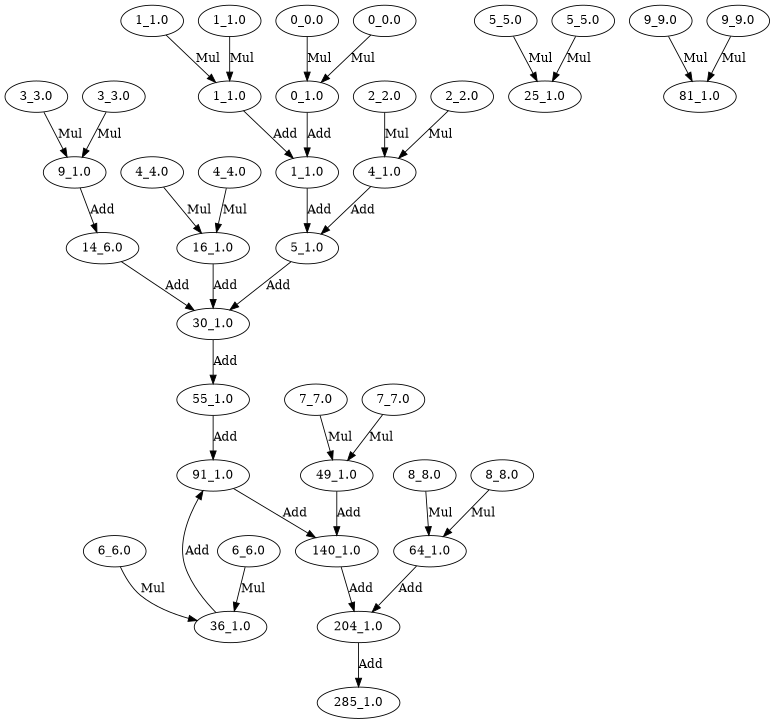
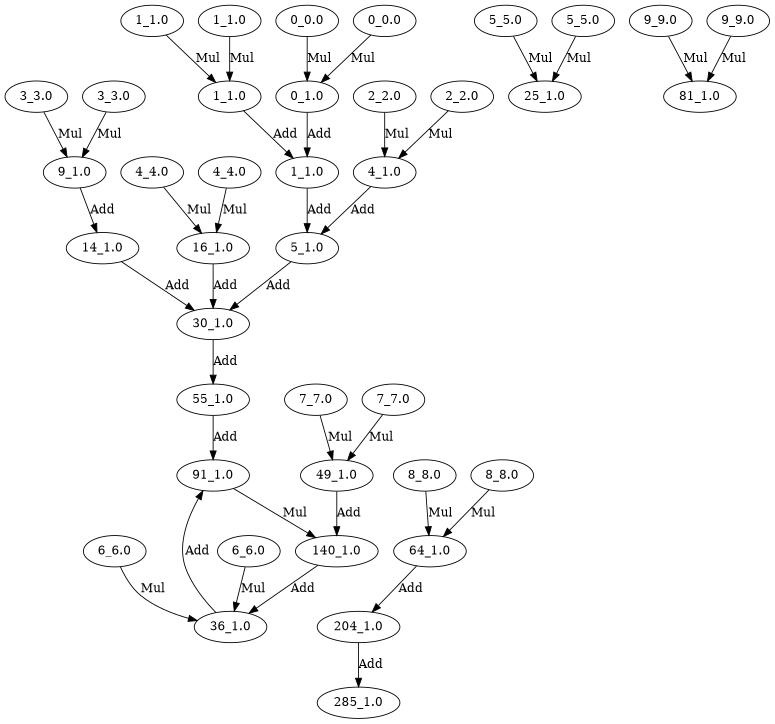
(103, 248) -> (103, 248)
(295, 513) -> (295, 513)
(346, 585) -> (287, 587)
